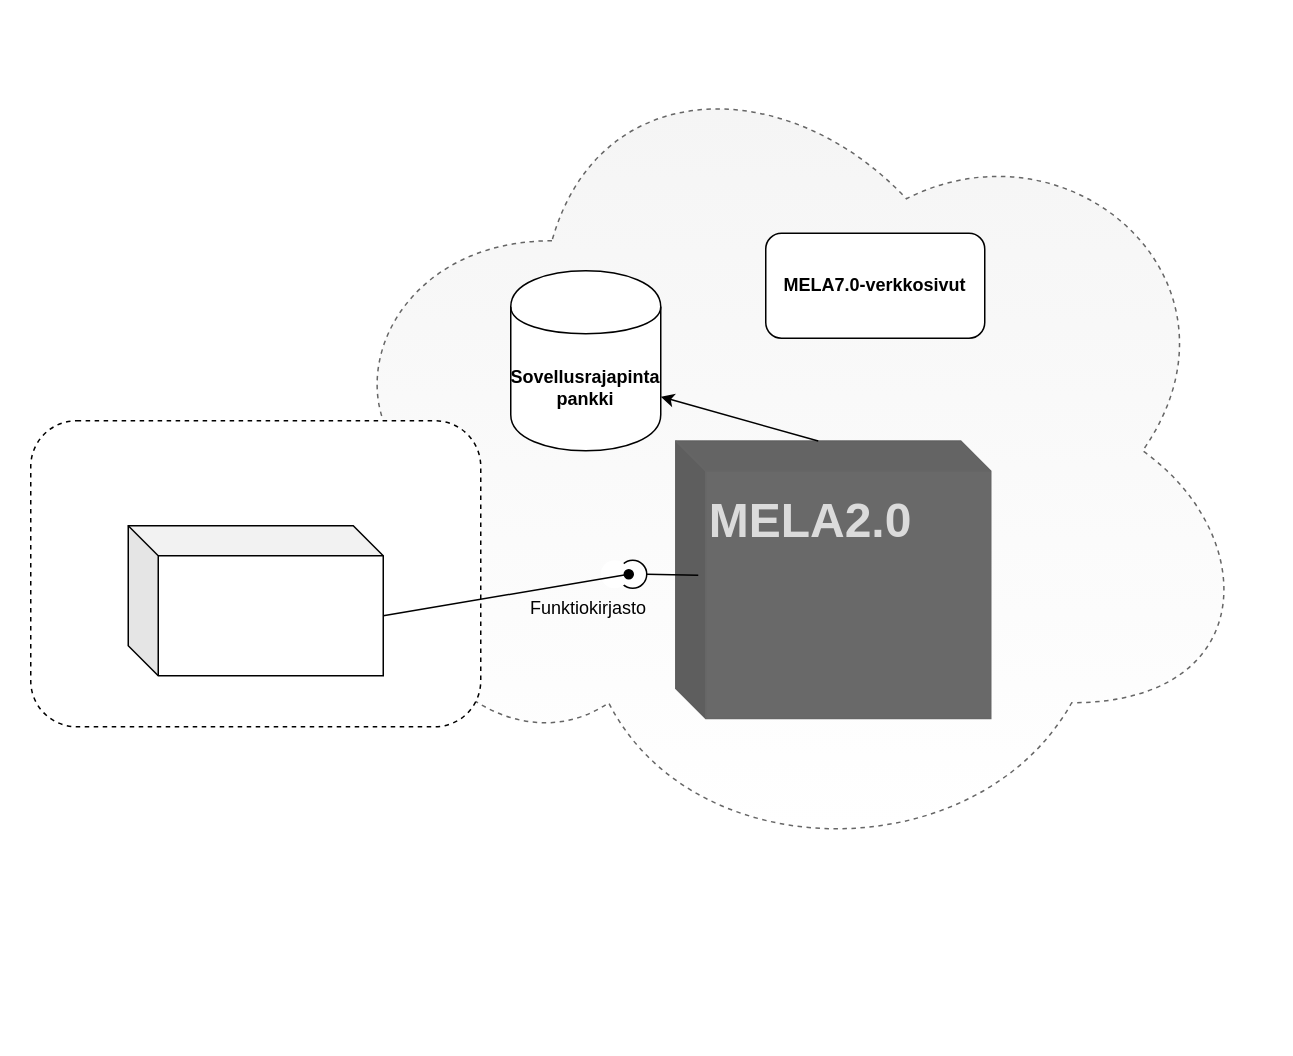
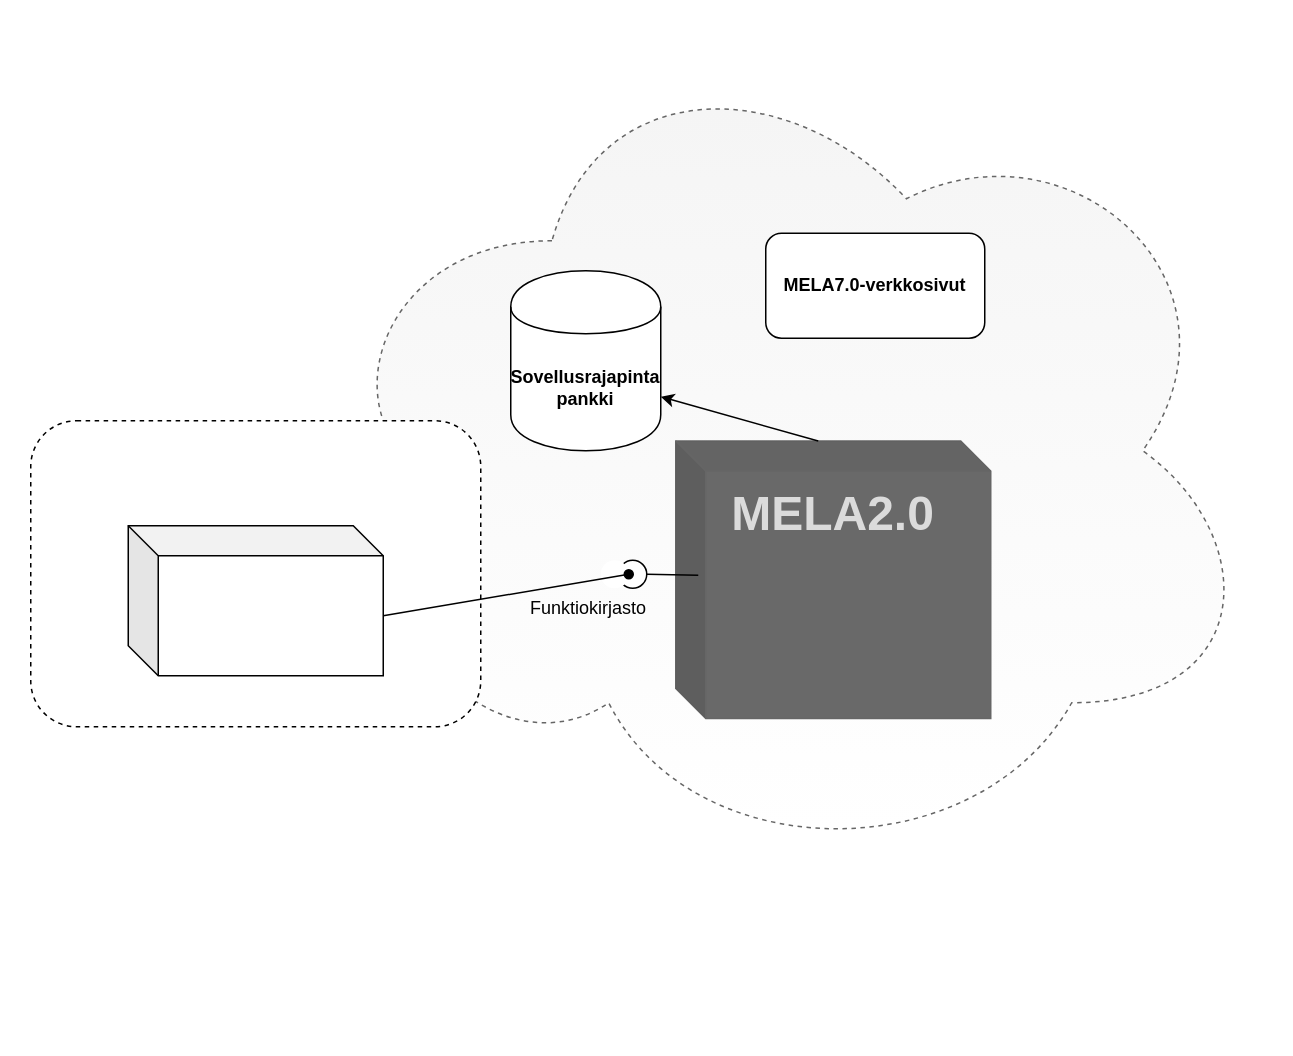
(811, 521) -> (833, 514)
